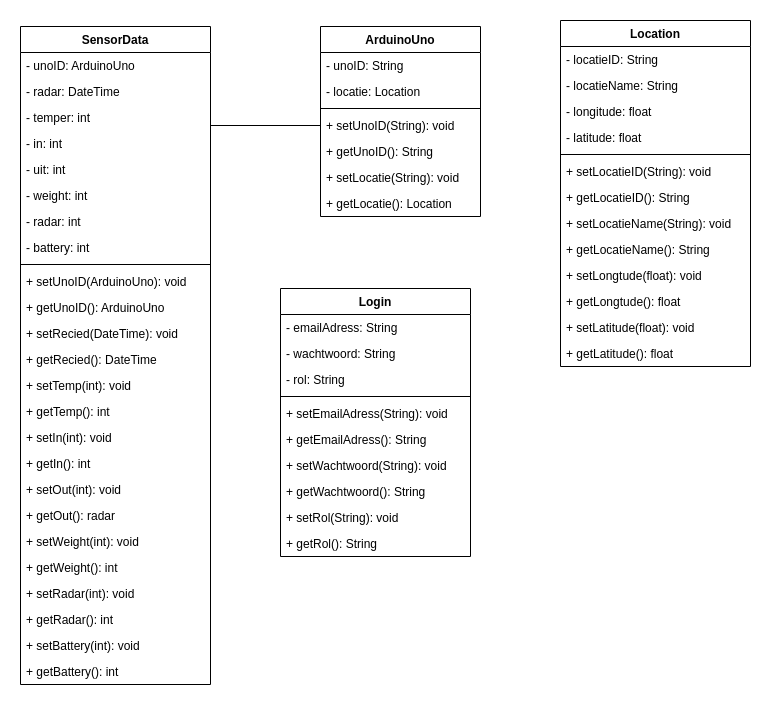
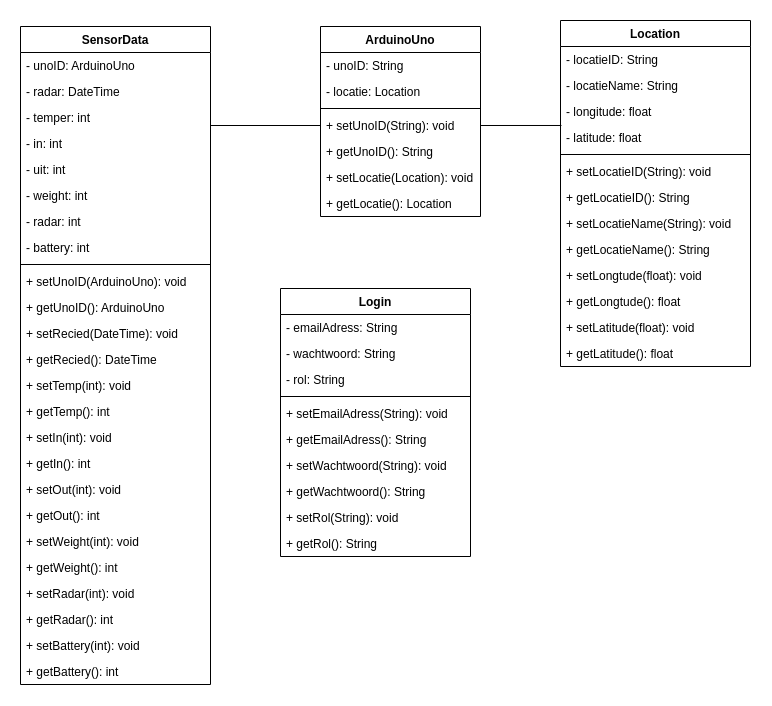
none -> (520, 125)
(404, 178) -> (411, 178)
(78, 516) -> (70, 516)
